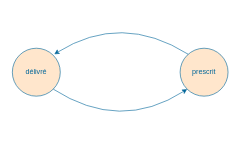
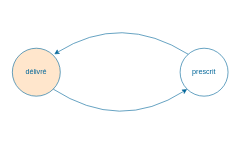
(204, 72) -> (204, 72)
